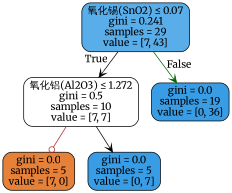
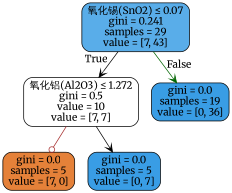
(81, 107) -> (81, 107)
